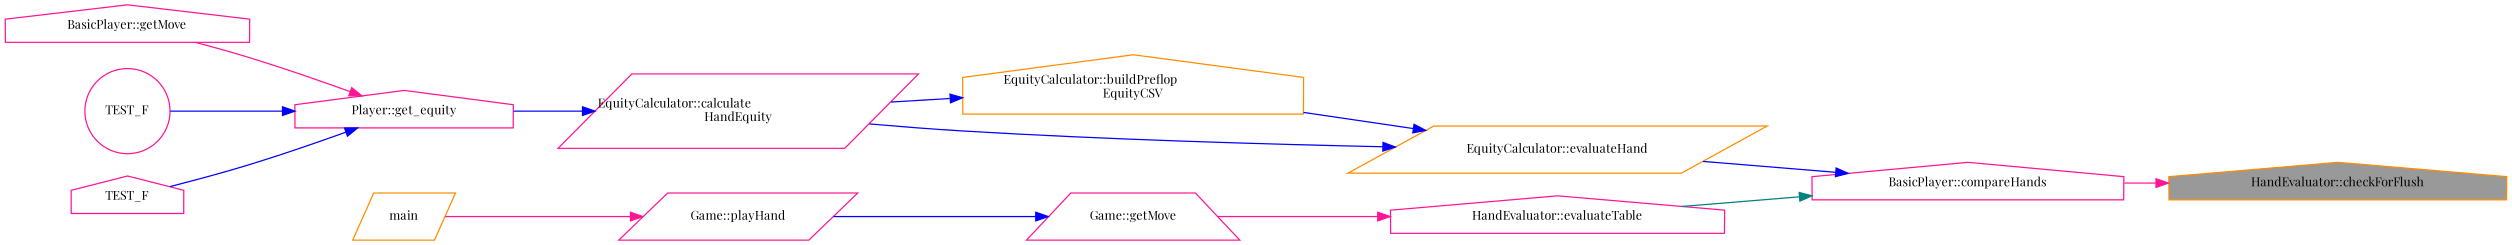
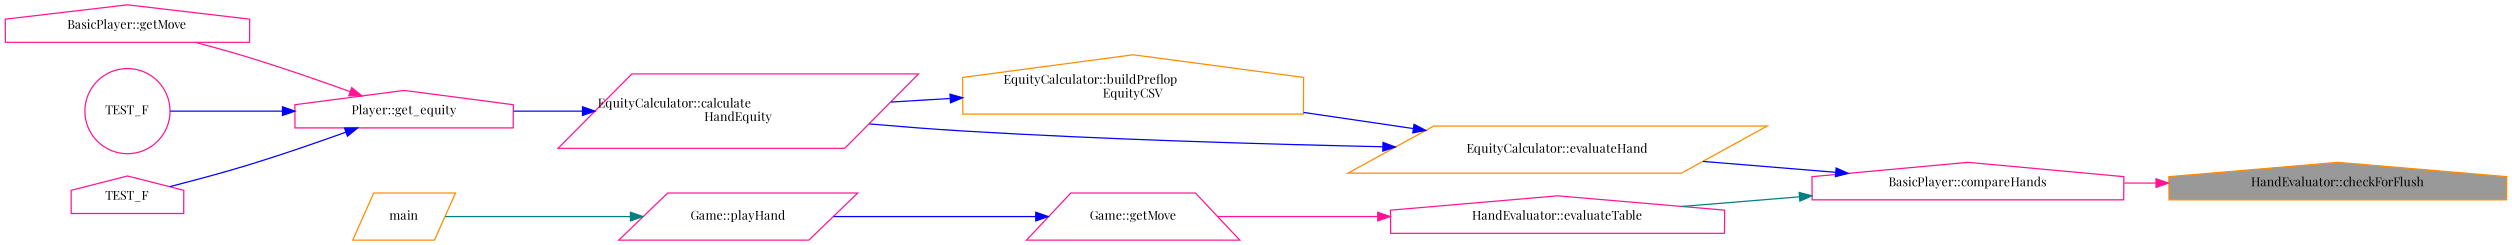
(538, 217) -> (538, 217)
